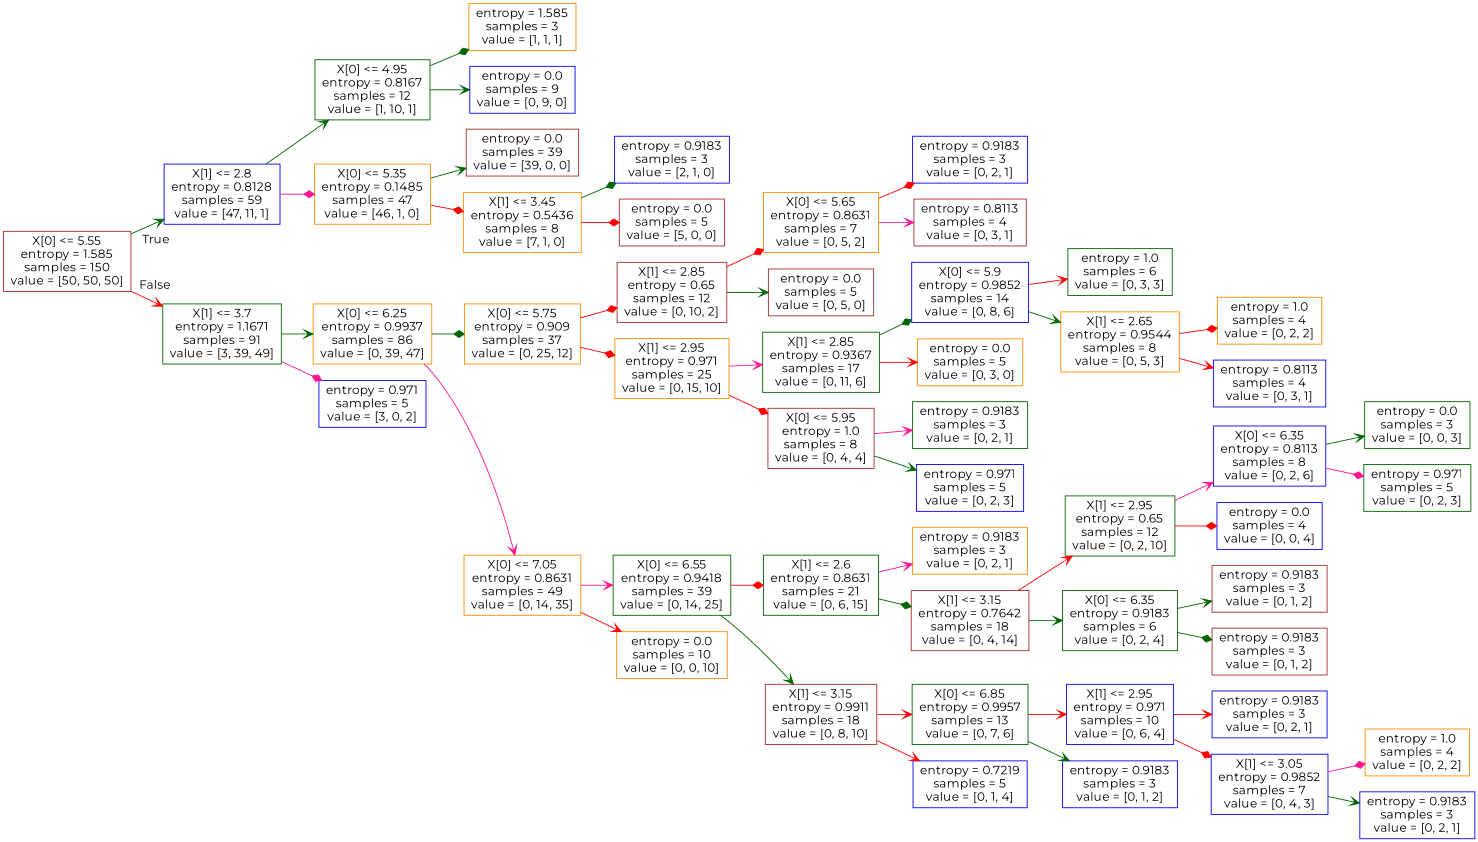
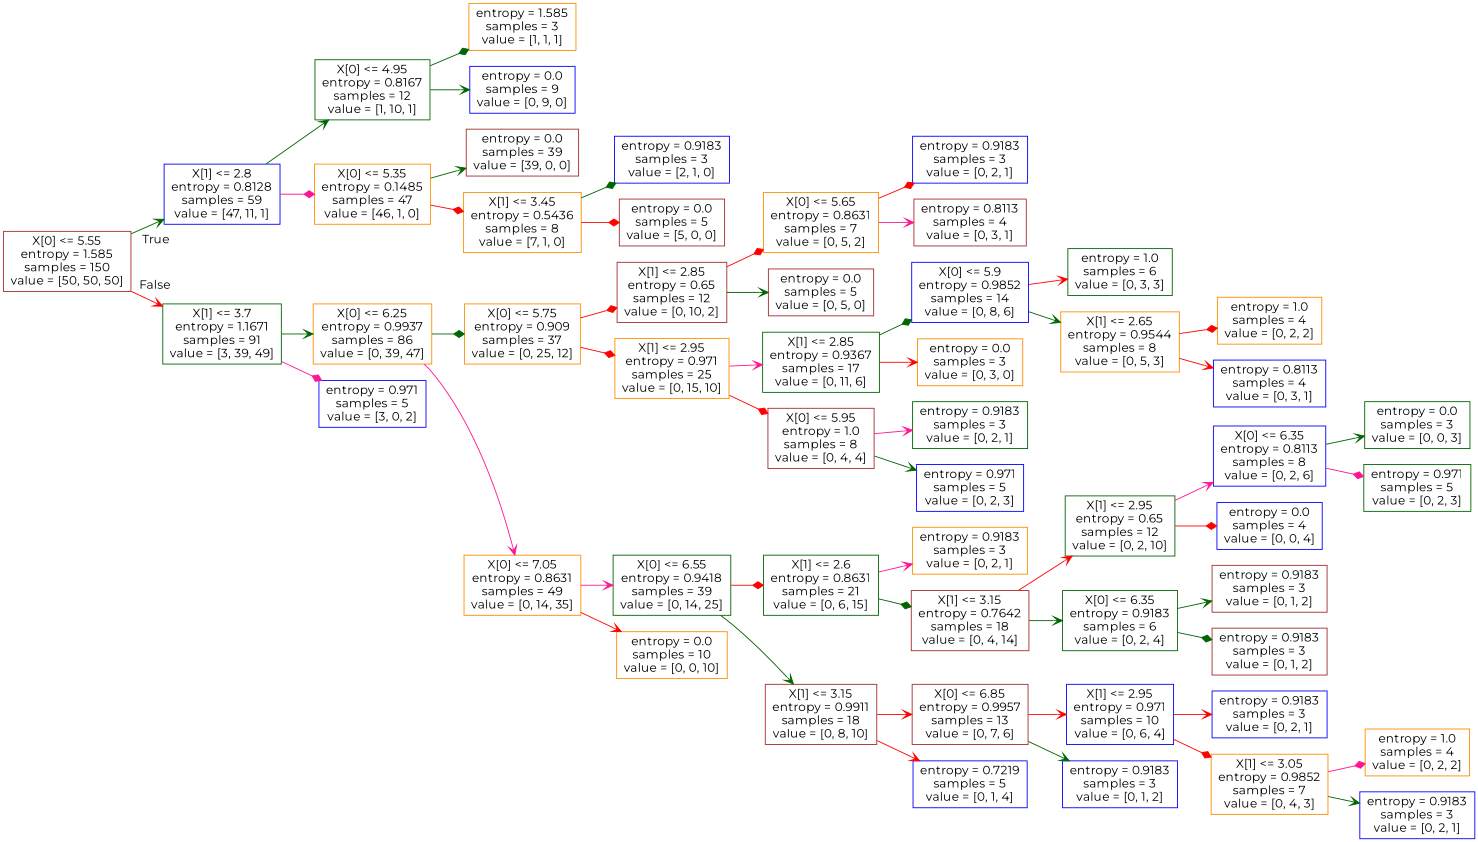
(970, 362) -> (970, 362)
(970, 714) -> (970, 714)
(1270, 784) -> (1270, 784)
